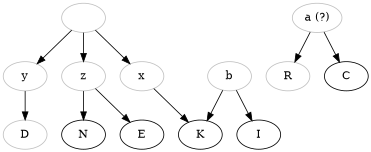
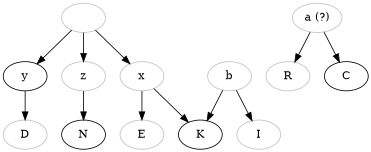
(25, 76) -> (25, 76)
(110, 103) -> (142, 101)
(142, 135) -> (142, 135)
(259, 135) -> (259, 135)
